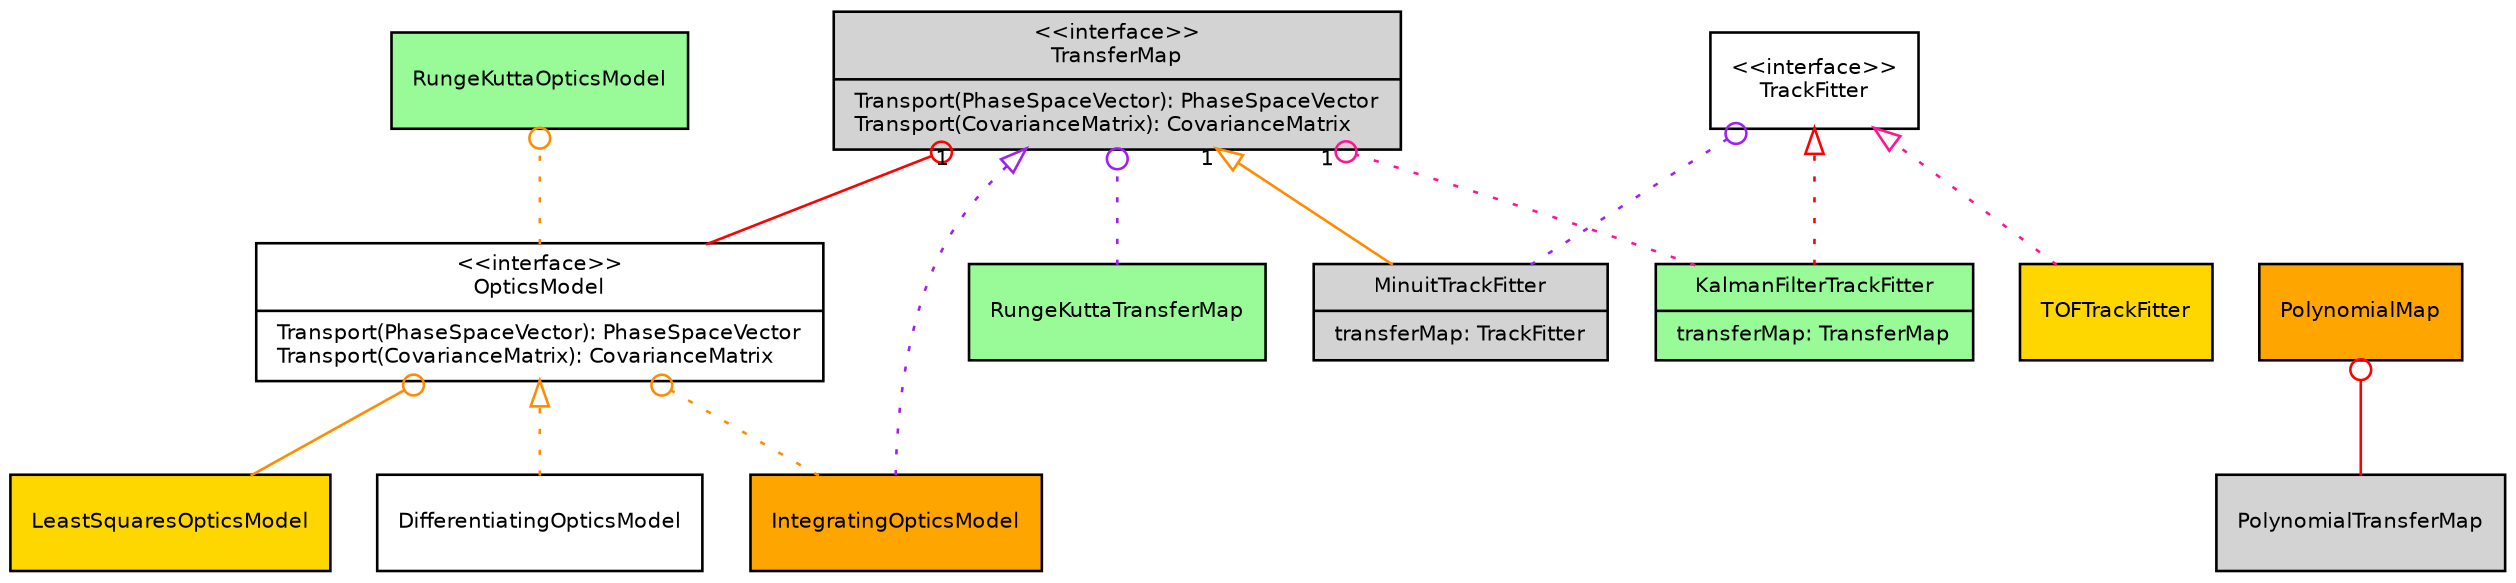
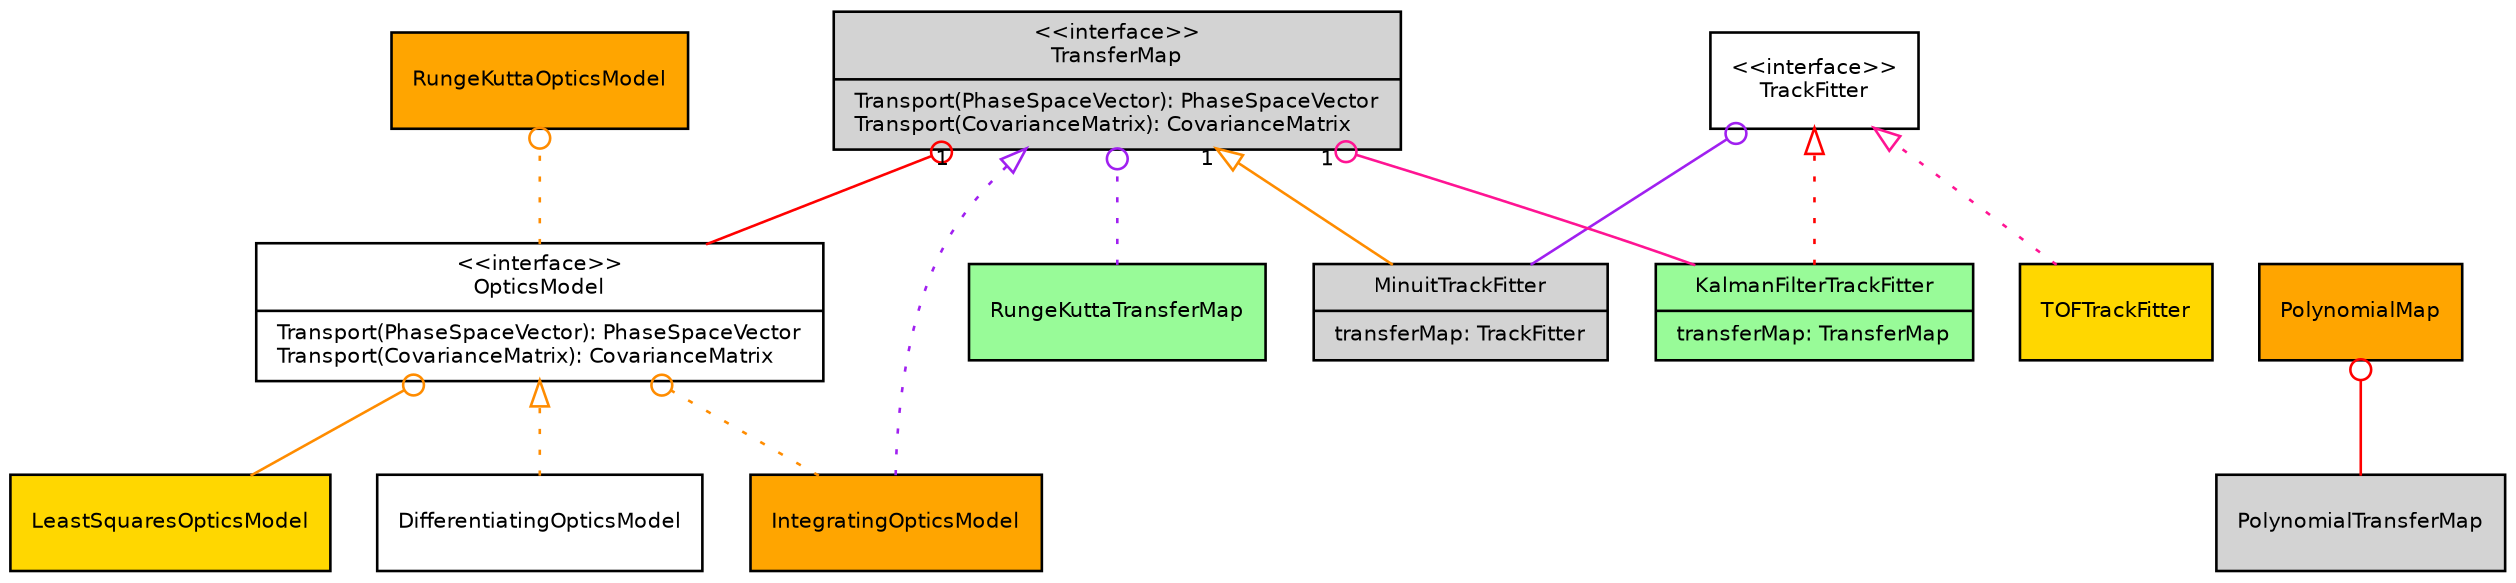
(540, 81) -> (540, 81)
(1629, 202) -> (1629, 202)
(1527, 208) -> (1527, 208)
